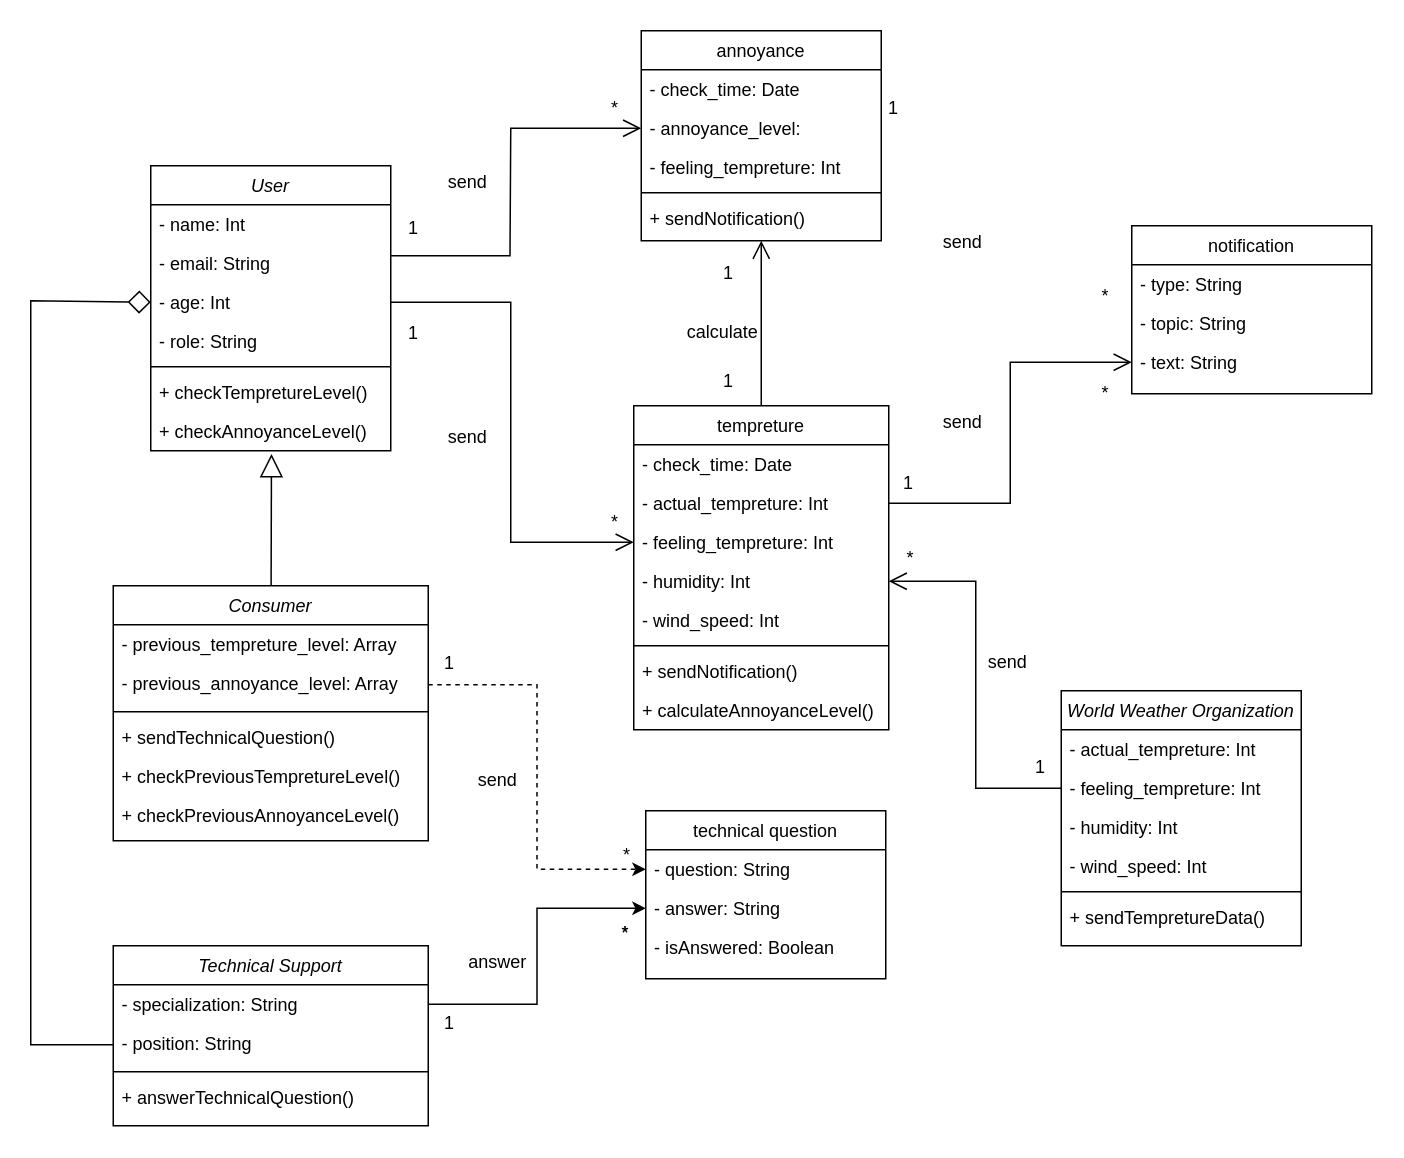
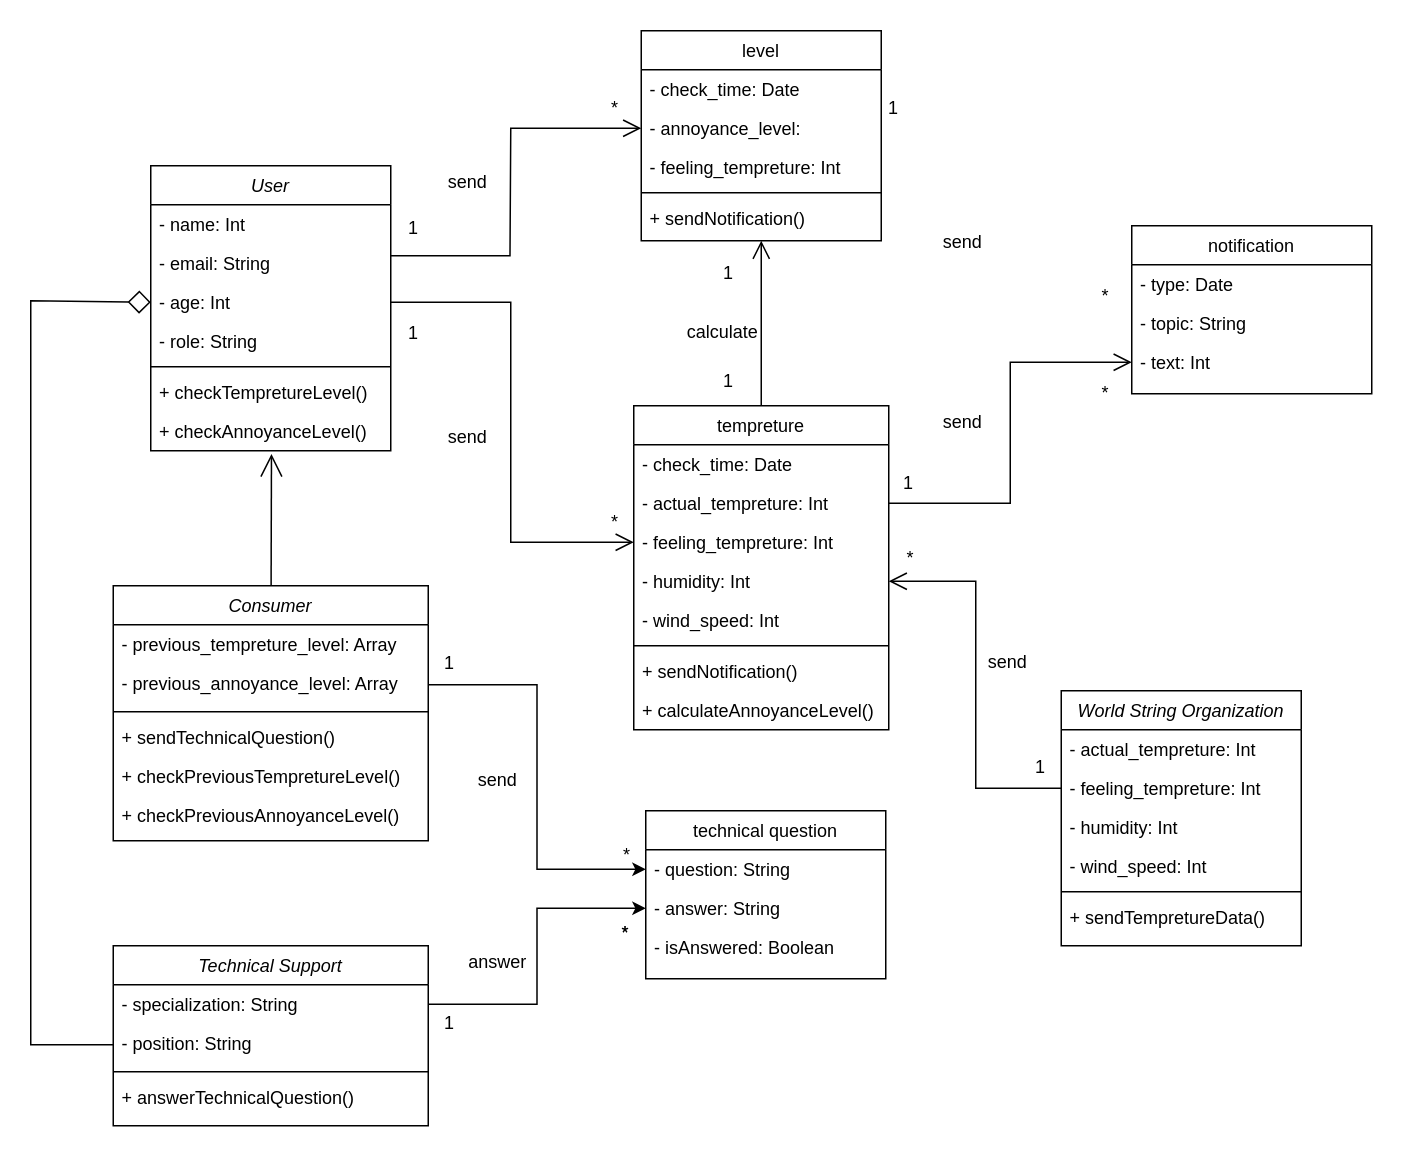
(761, 51) -> (761, 51)
(1201, 285) -> (1193, 285)
(1201, 363) -> (1188, 363)
(271, 478) -> (271, 468)
(1181, 711) -> (1181, 711)
(537, 772) -> (537, 772)
